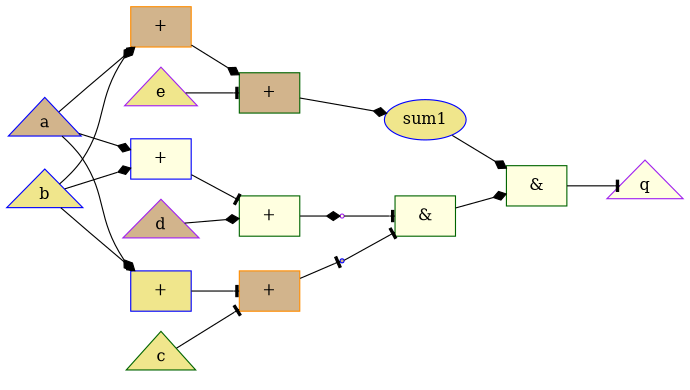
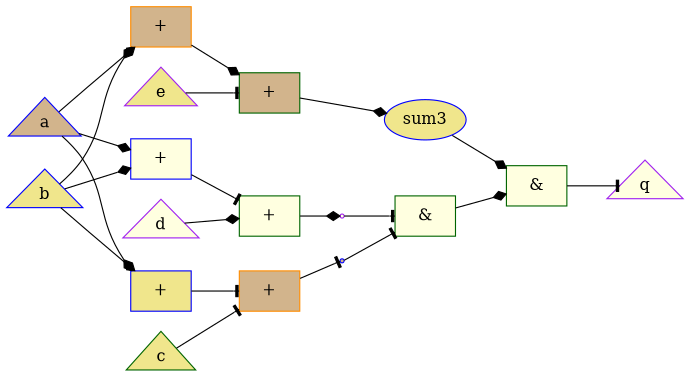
(425, 120) -> (425, 120)
(161, 225) -> (161, 225)
